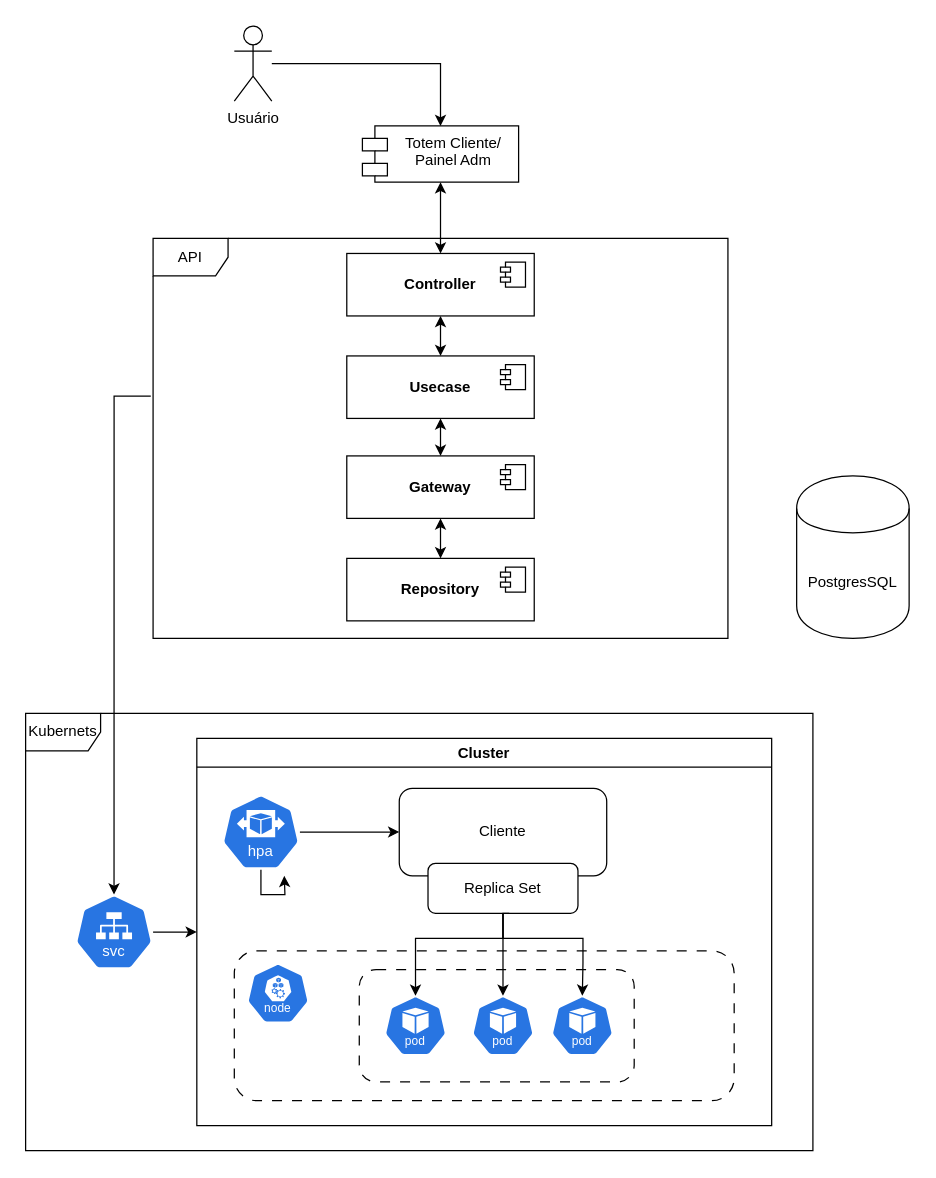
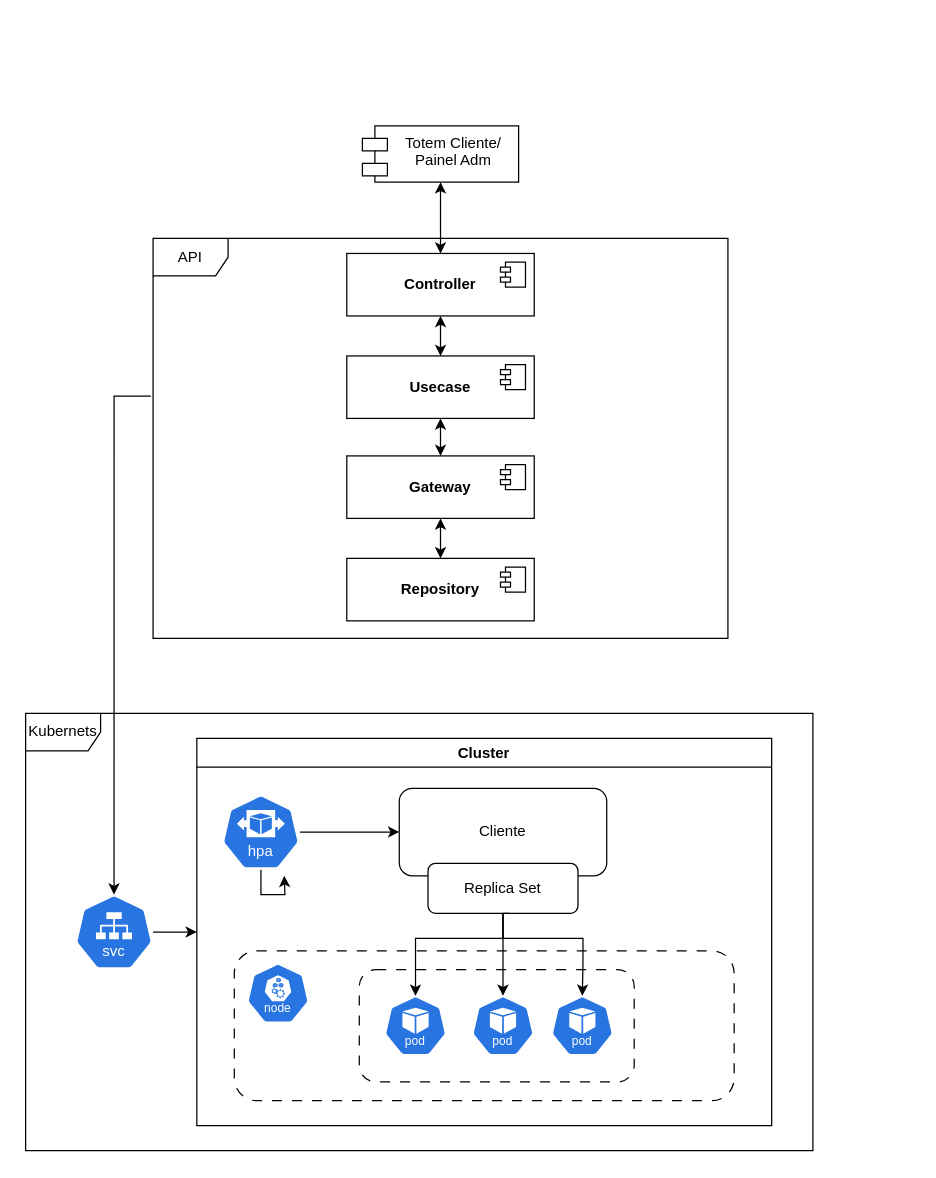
(253, 63) -> none
(383, 63) -> none
(853, 557) -> none
